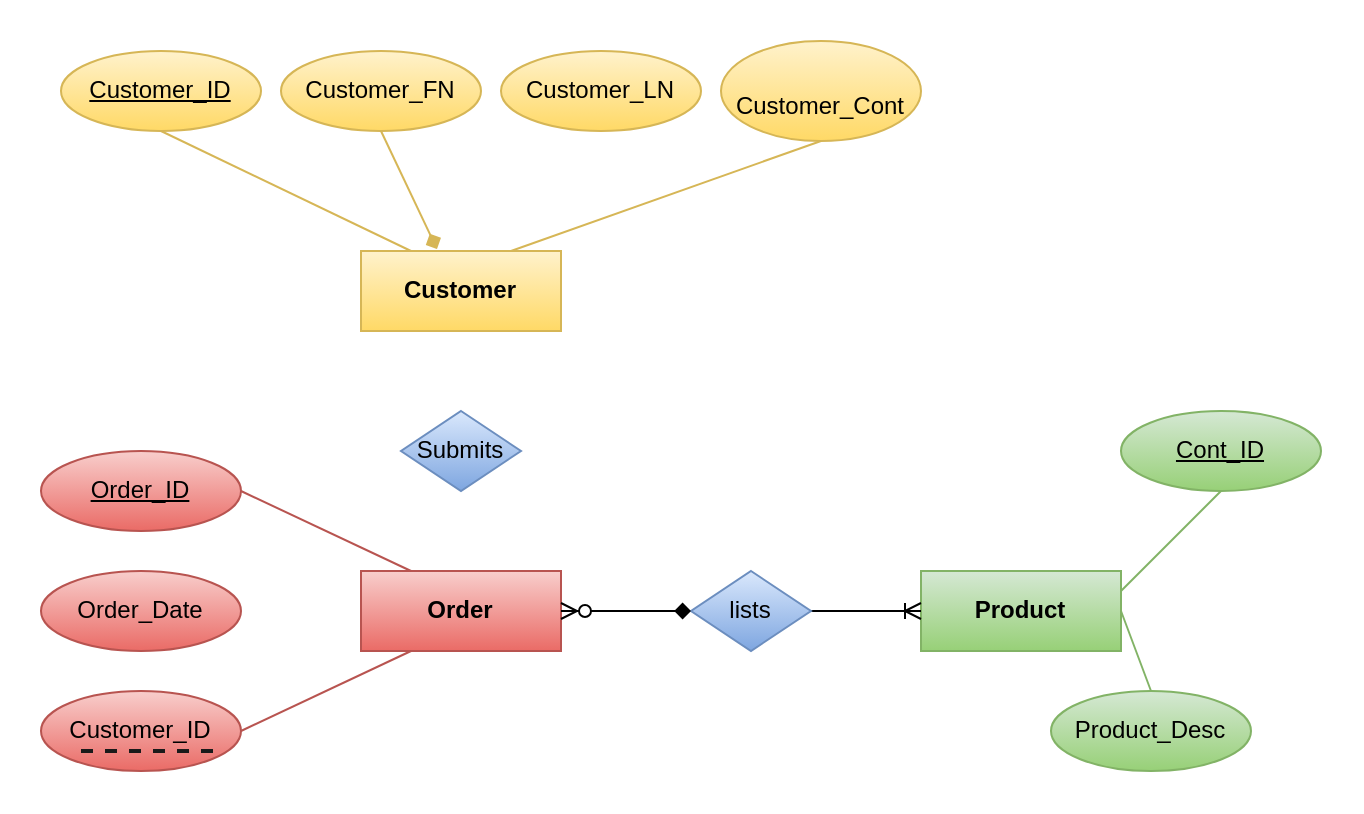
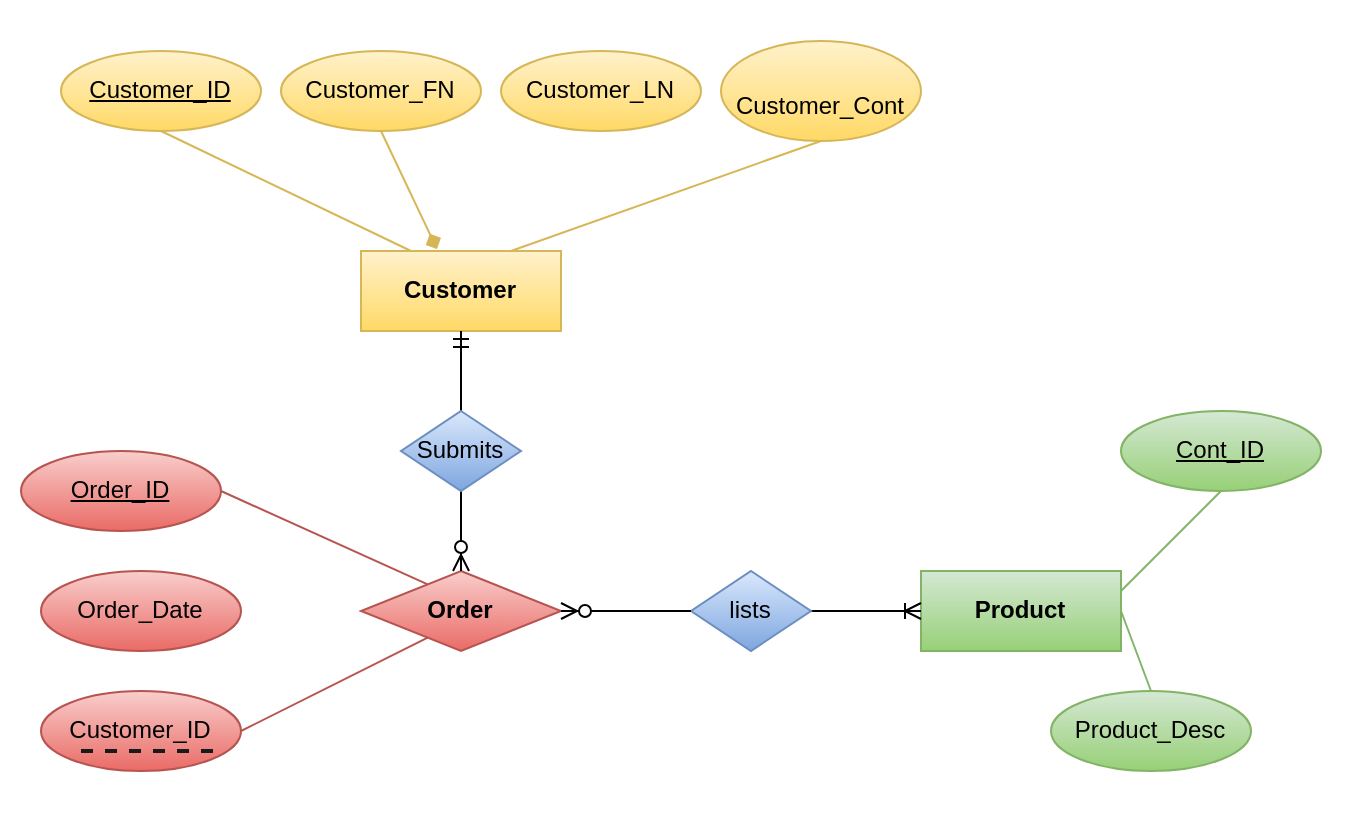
(141, 491) -> (121, 491)
none -> (461, 530)
(461, 611) -> (461, 611)
(675, 611) -> (682, 611)
